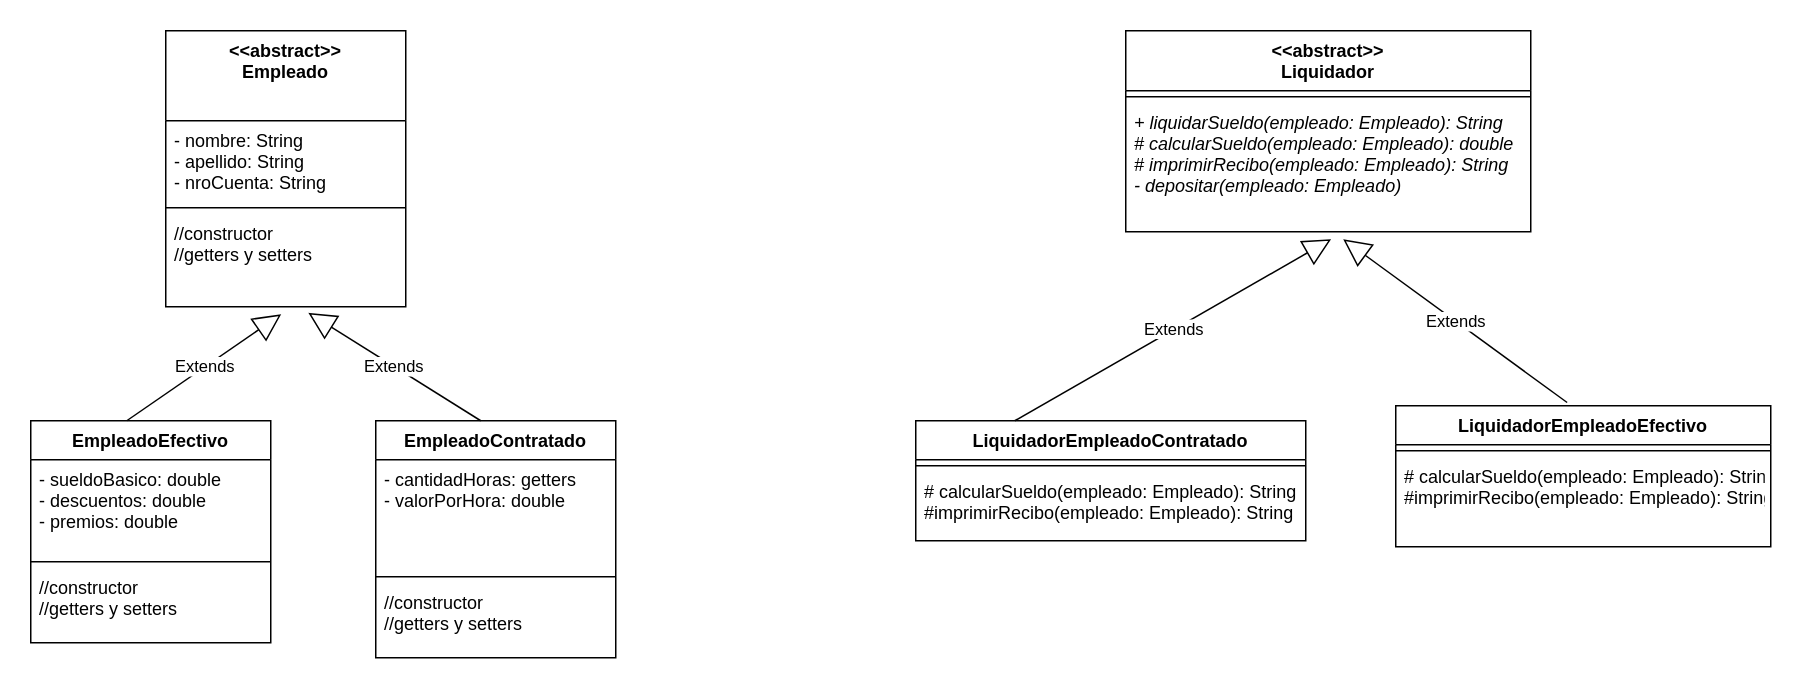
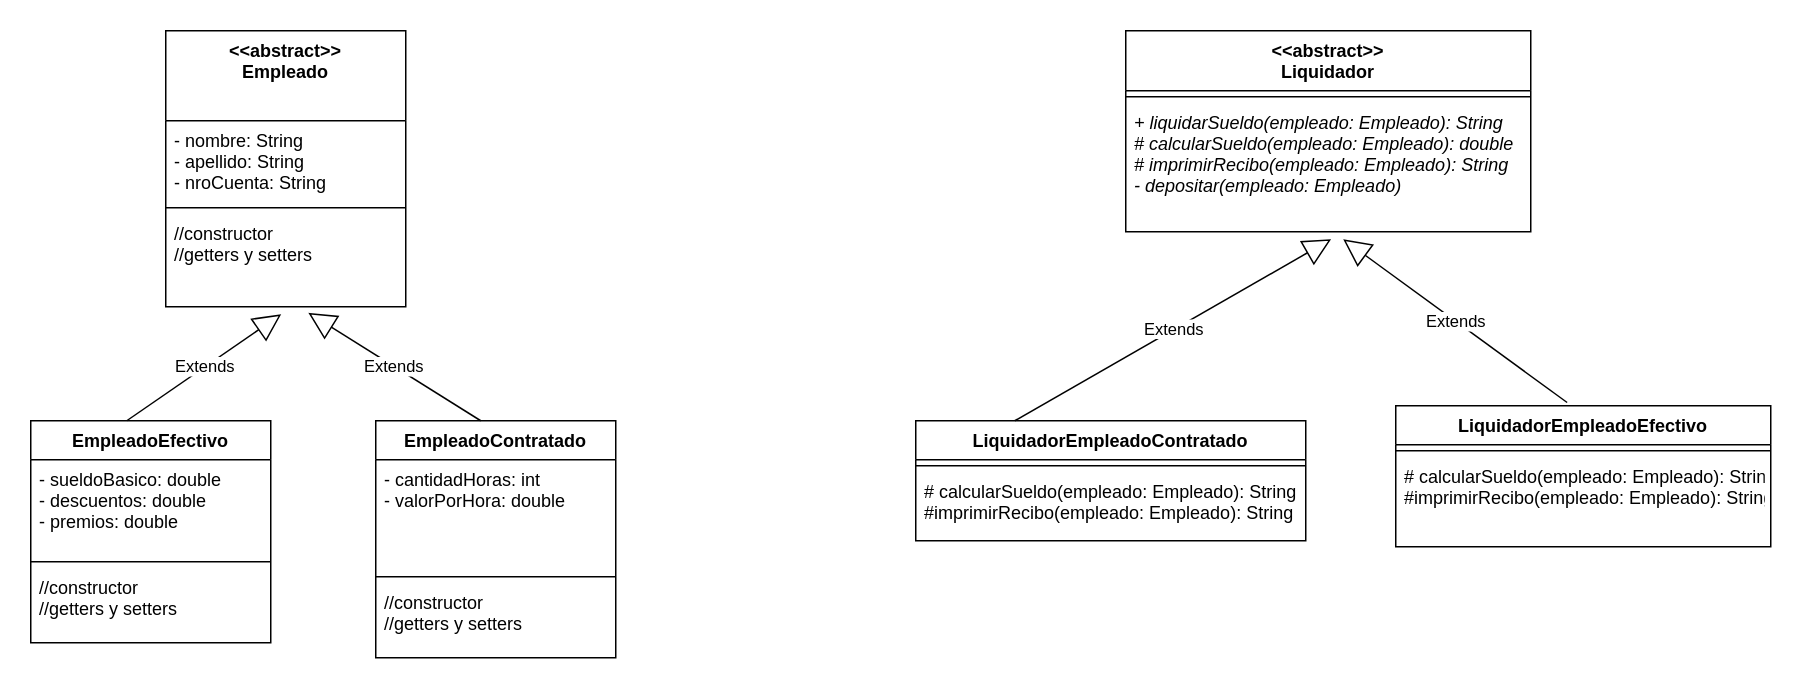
(496, 480) -> (473, 480)
